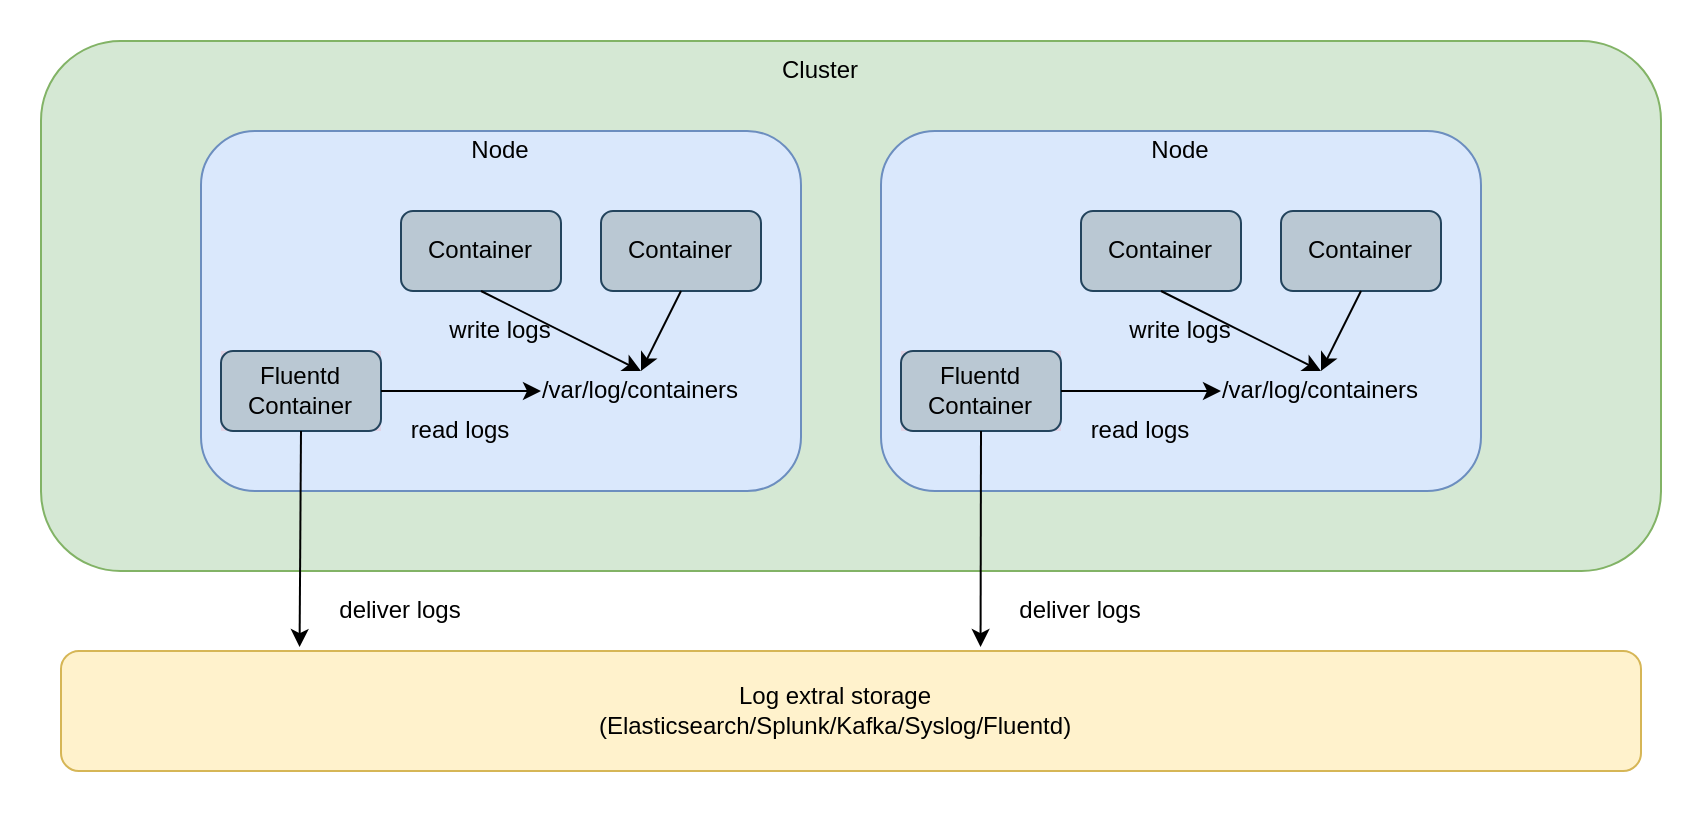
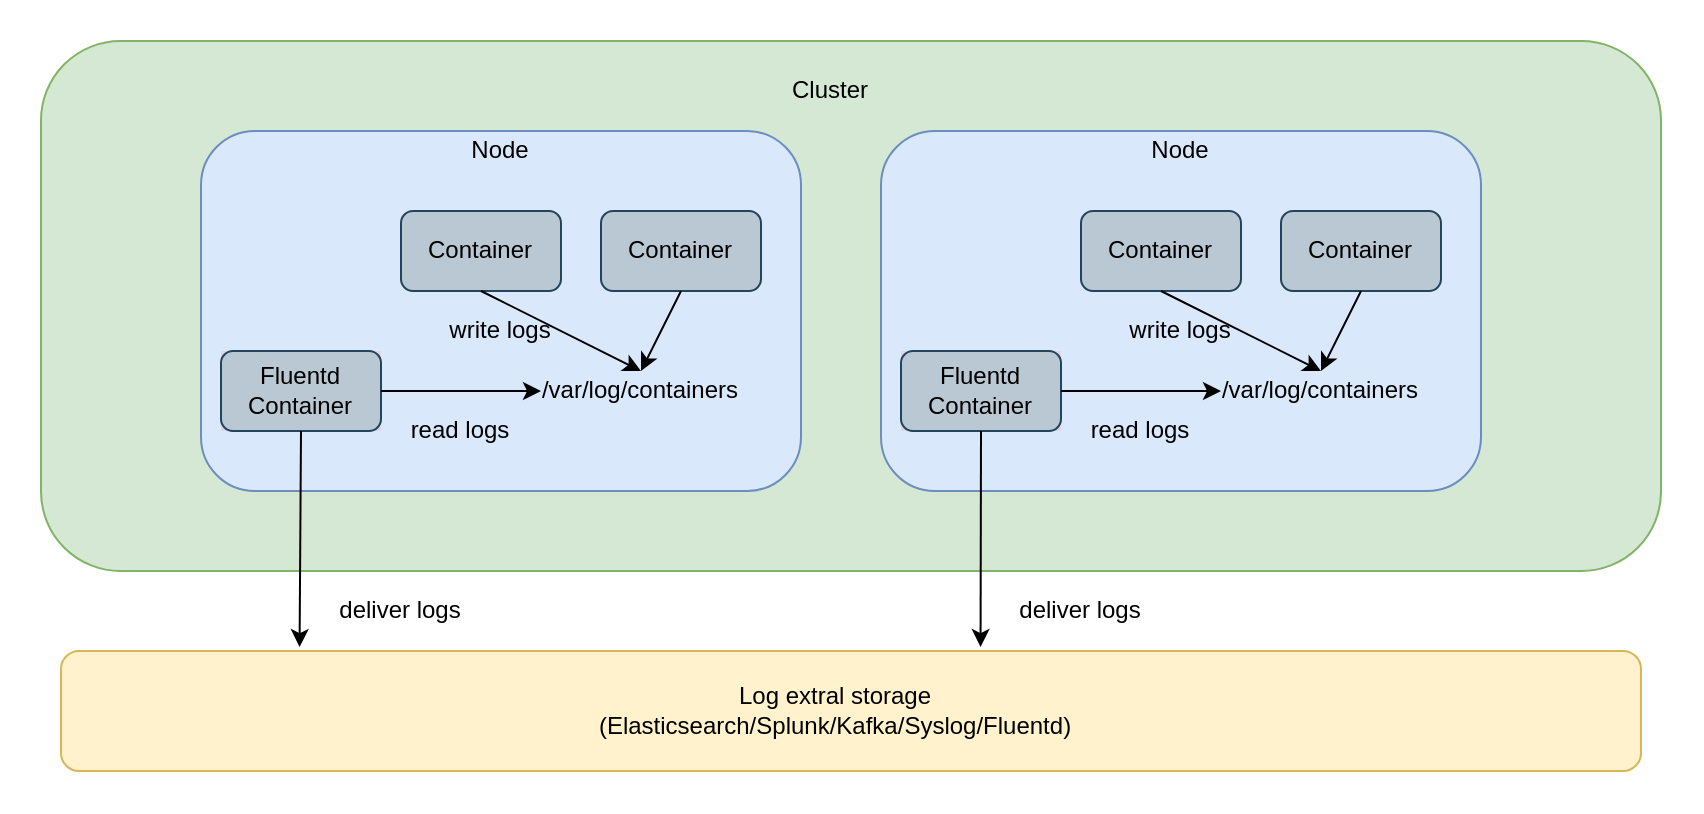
(821, 71) -> (831, 91)
